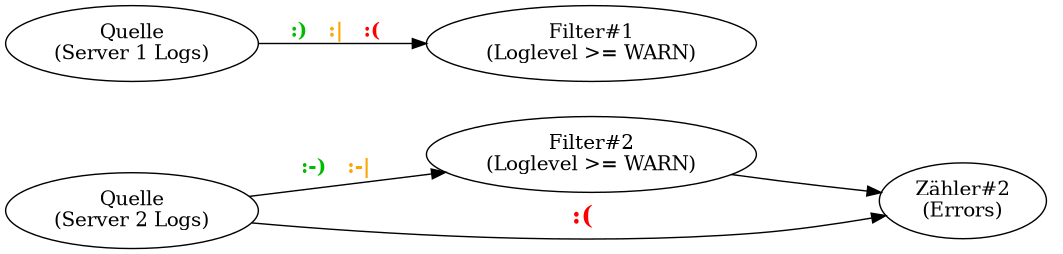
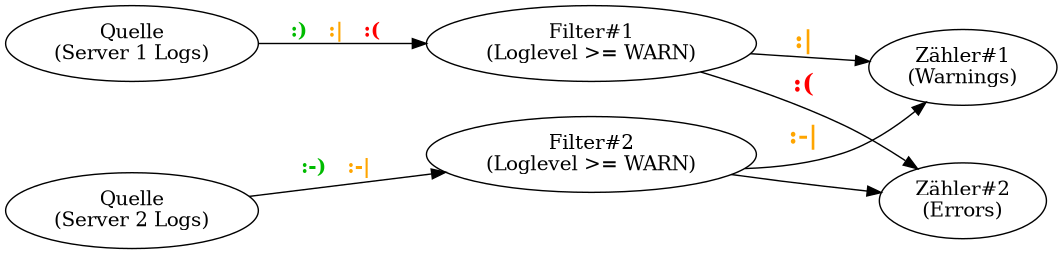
none -> (963, 67)
(562, 239) -> (806, 109)
